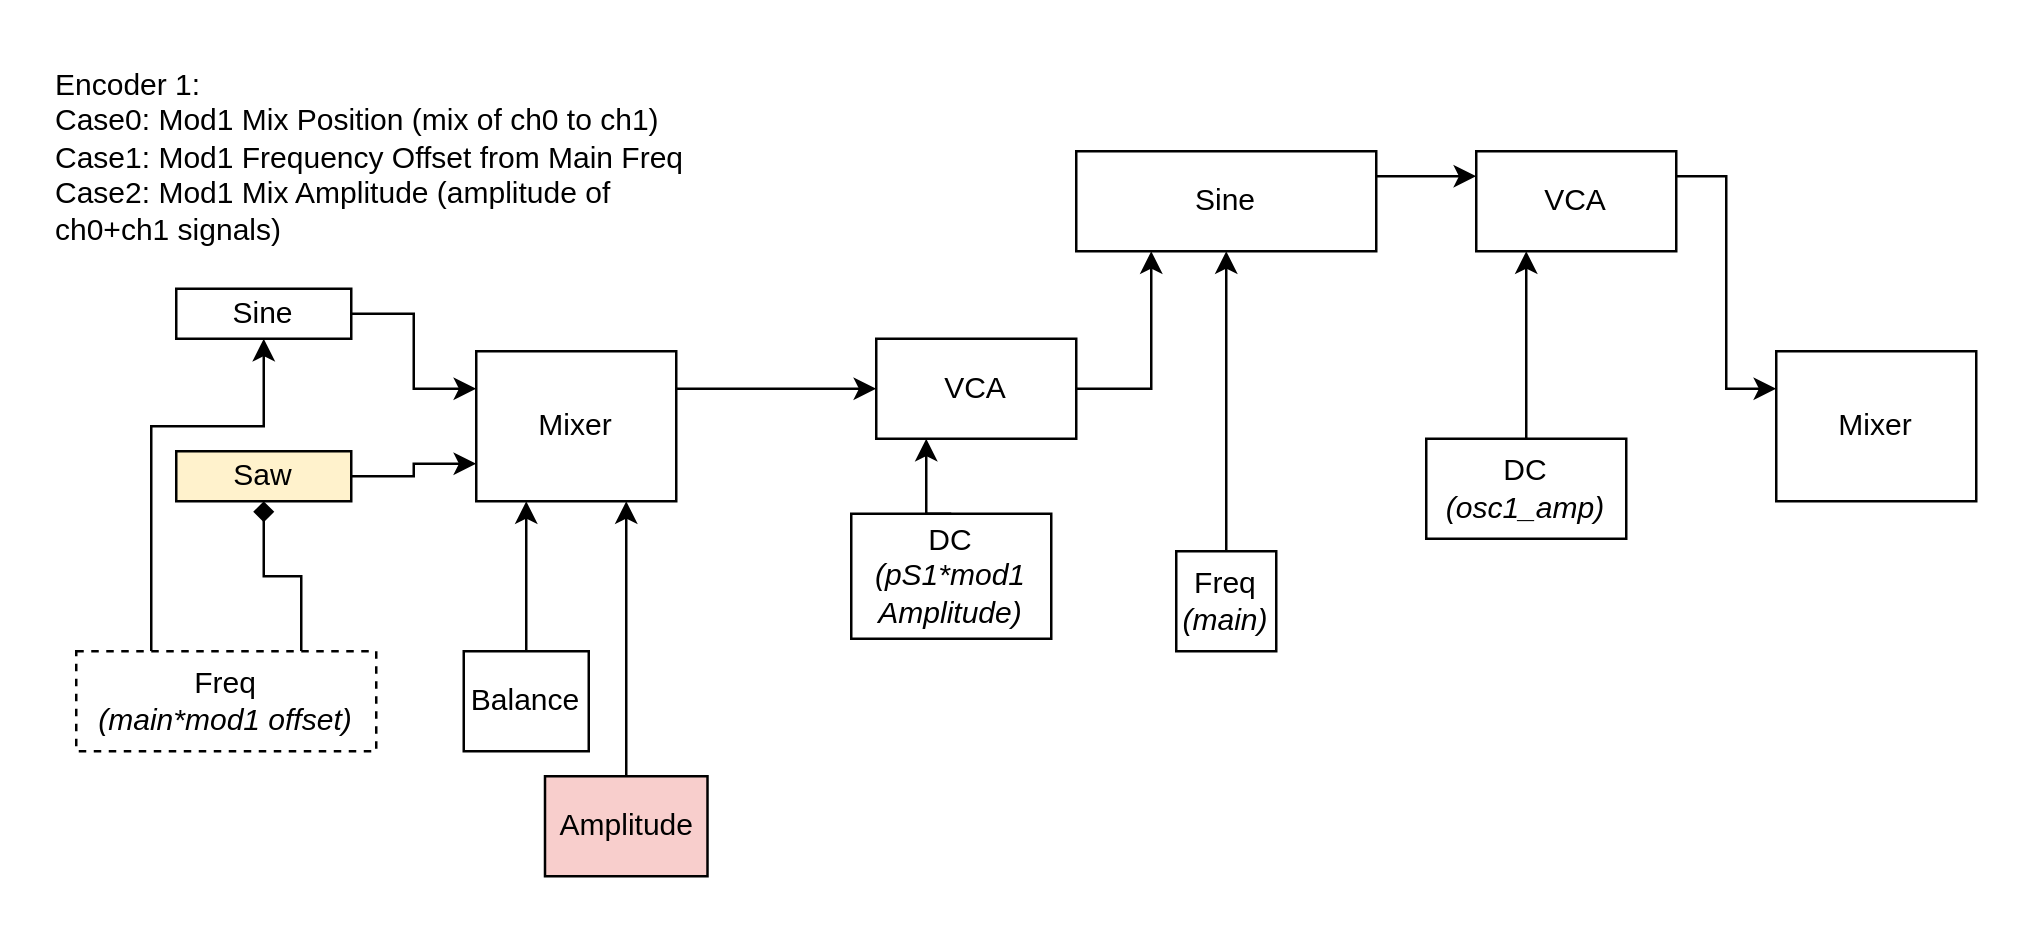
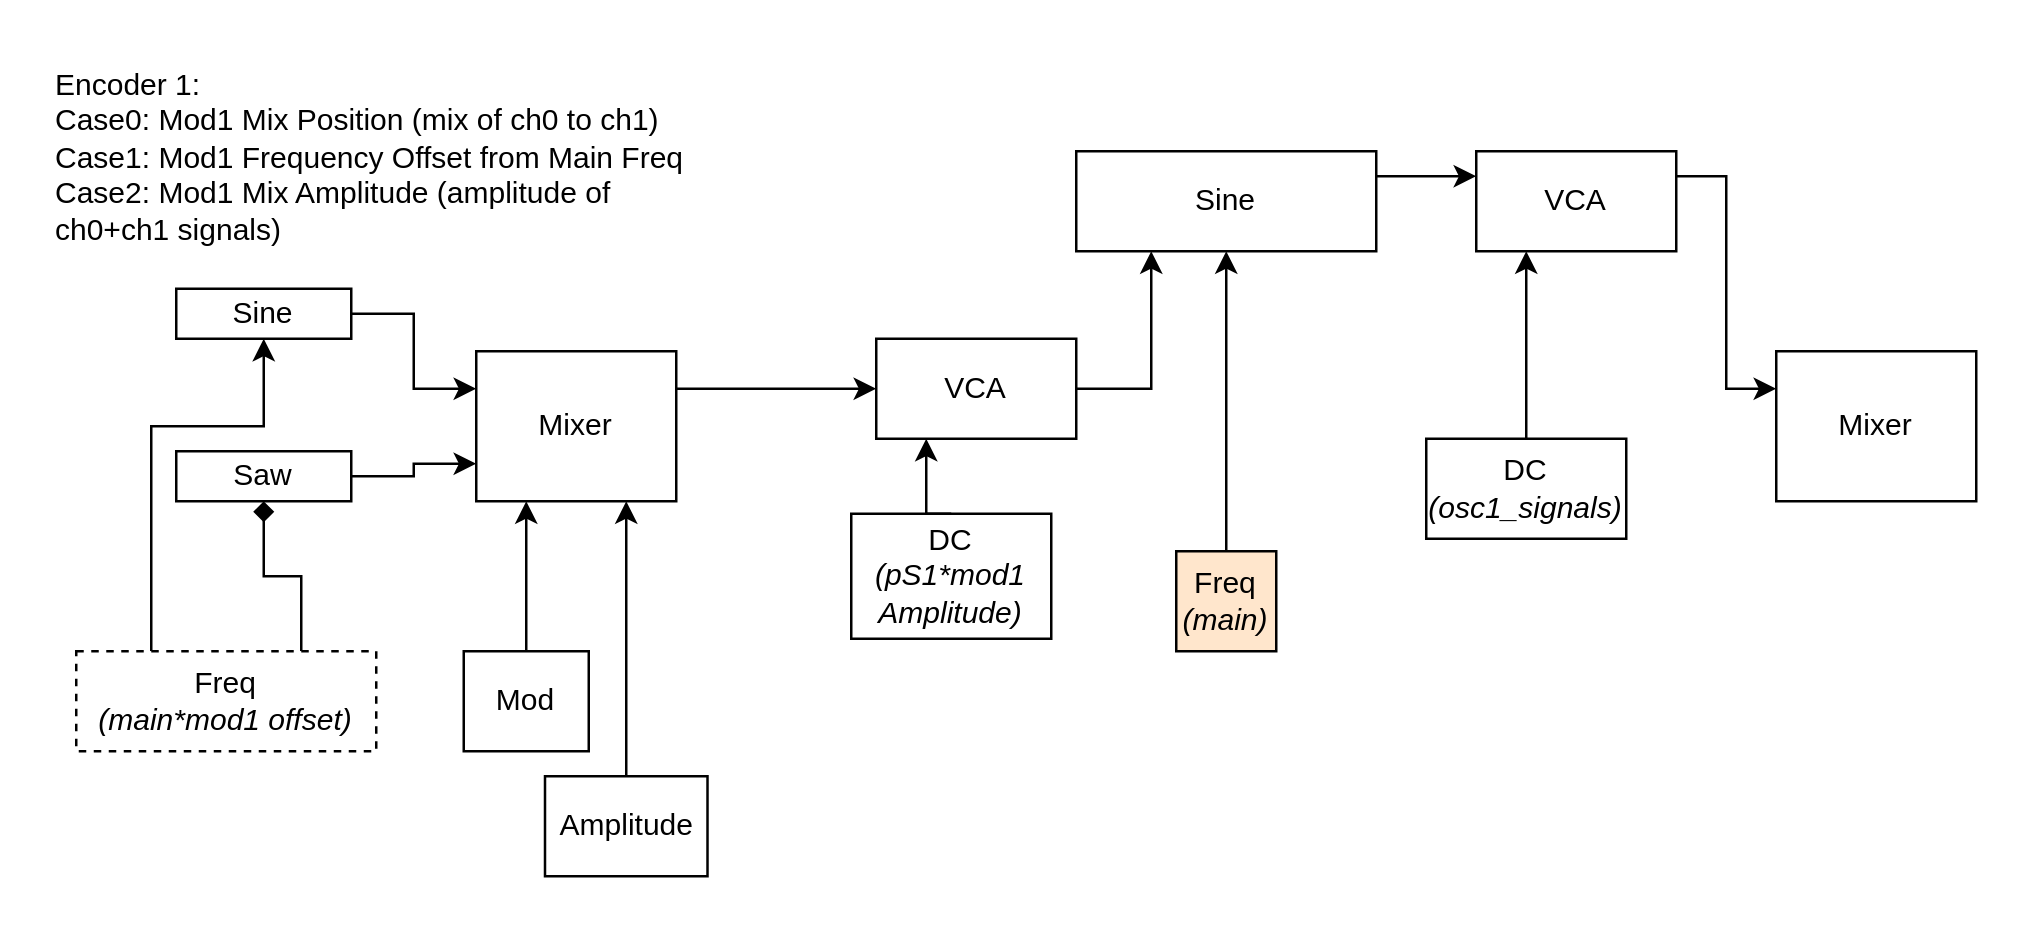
(264, 476) -> (264, 476)
(1526, 489) -> (1526, 489)
(1226, 601) -> (1226, 601)
(526, 701) -> (526, 701)
(626, 826) -> (626, 826)
